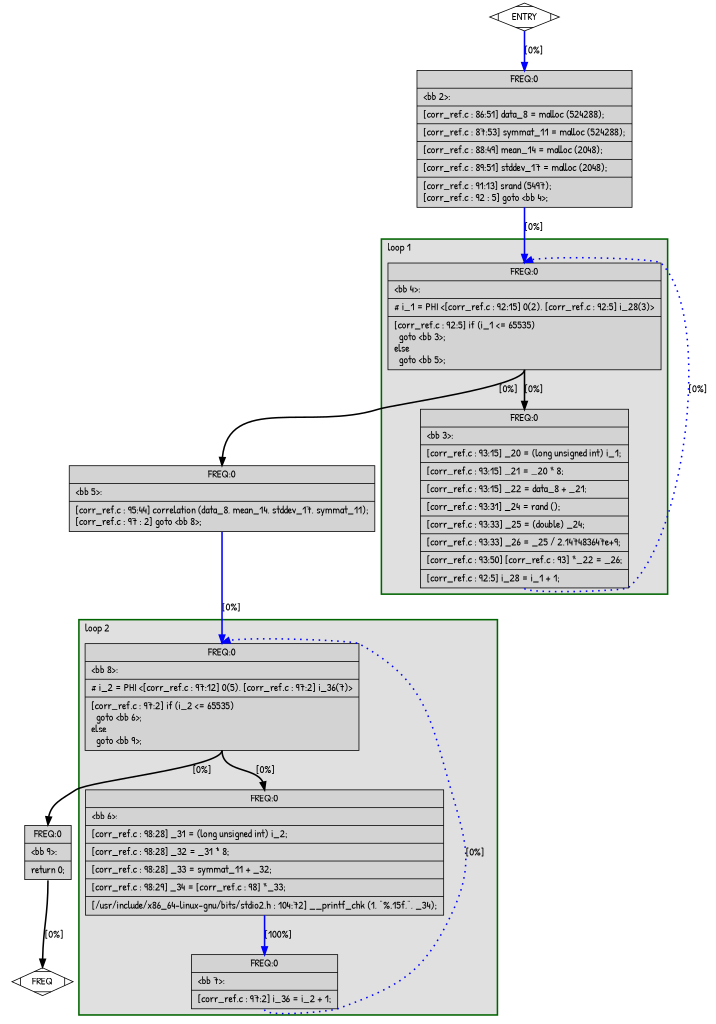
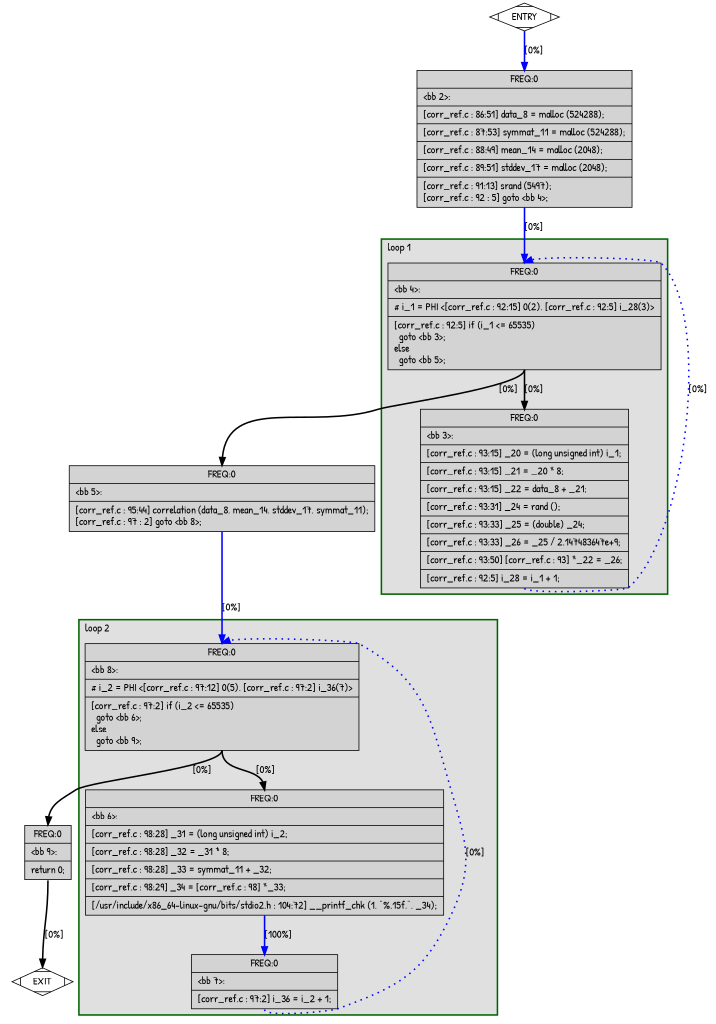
(43, 982) -> (43, 982)
